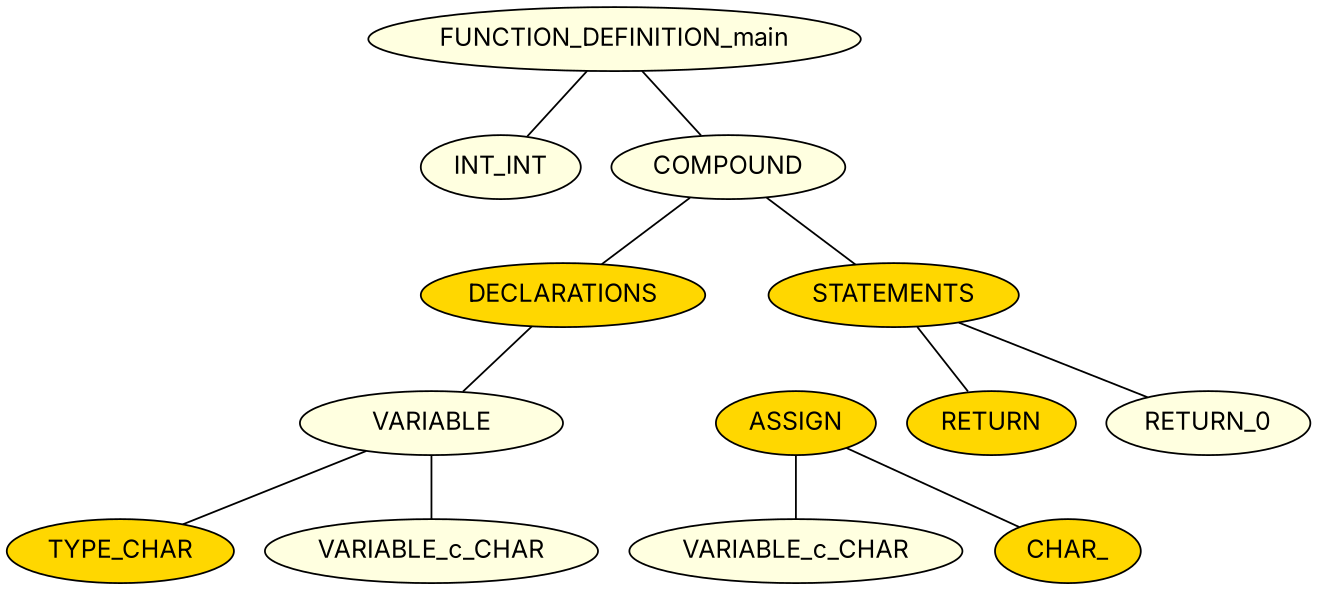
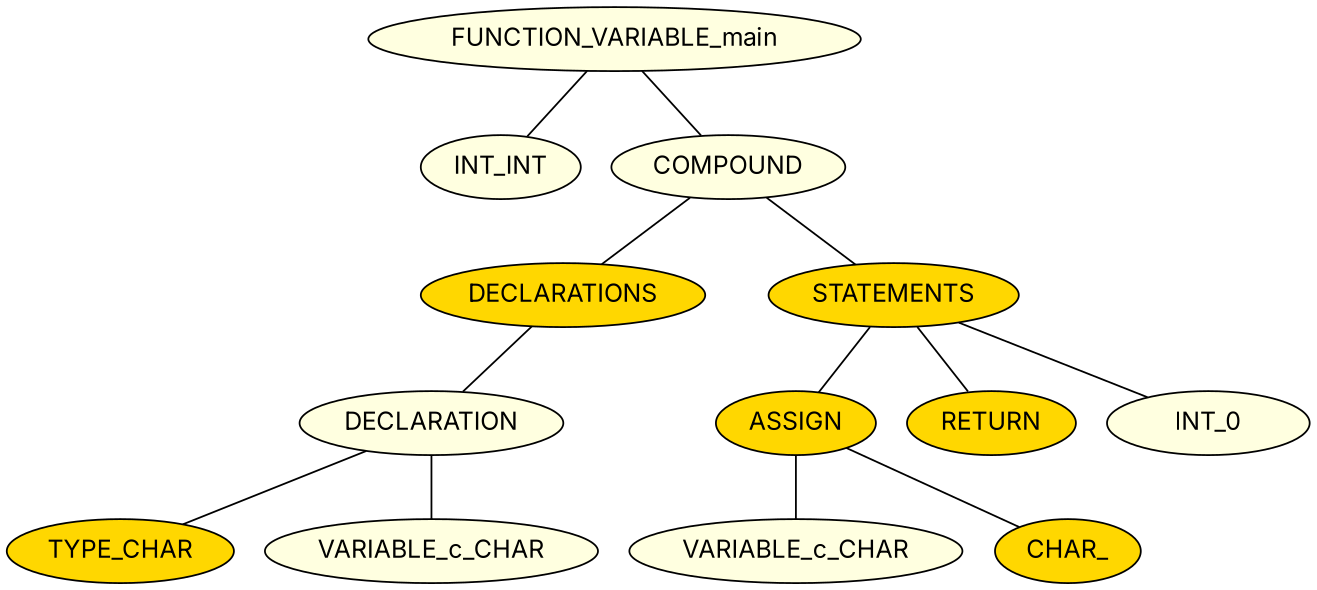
(615, 39) -> (615, 39)
none -> (844, 360)
(431, 423) -> (431, 423)
(1208, 423) -> (1208, 423)
